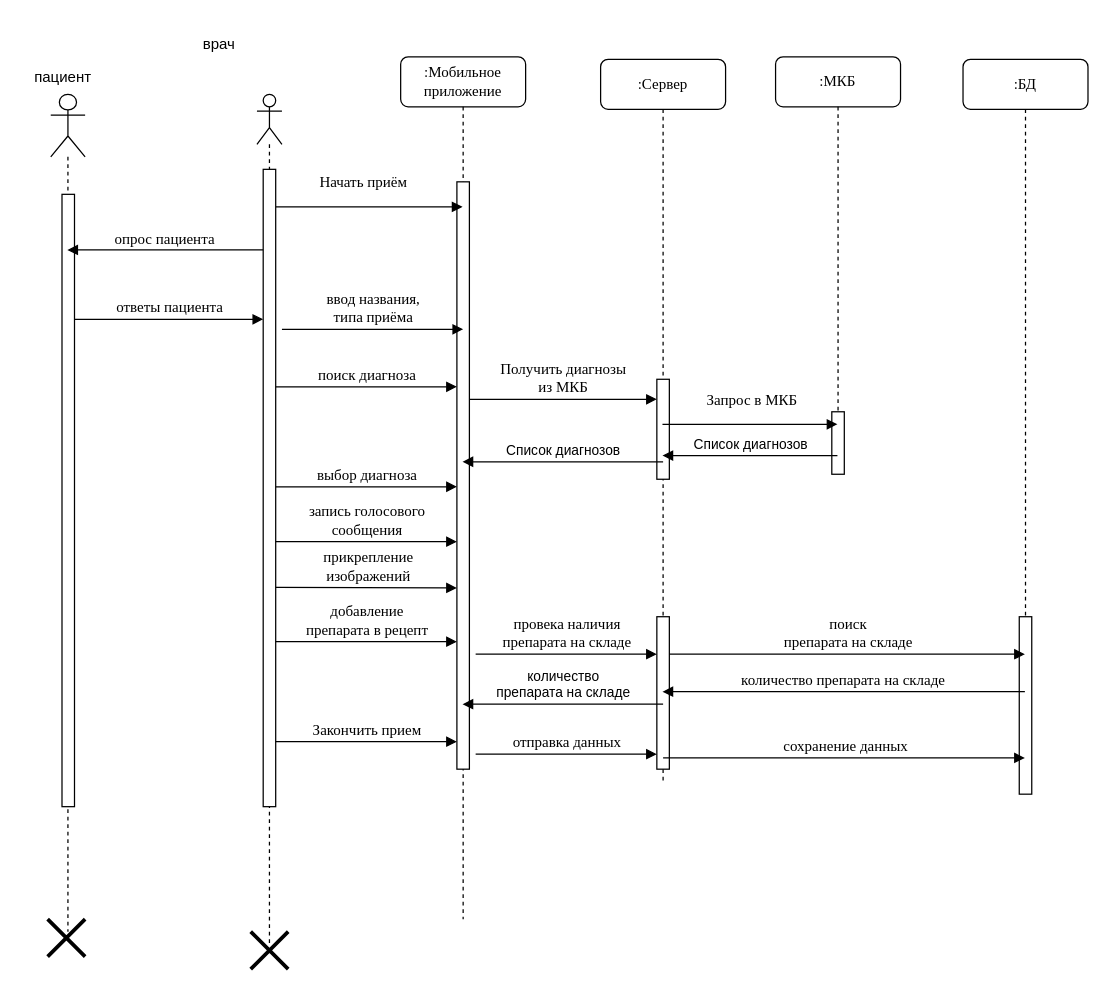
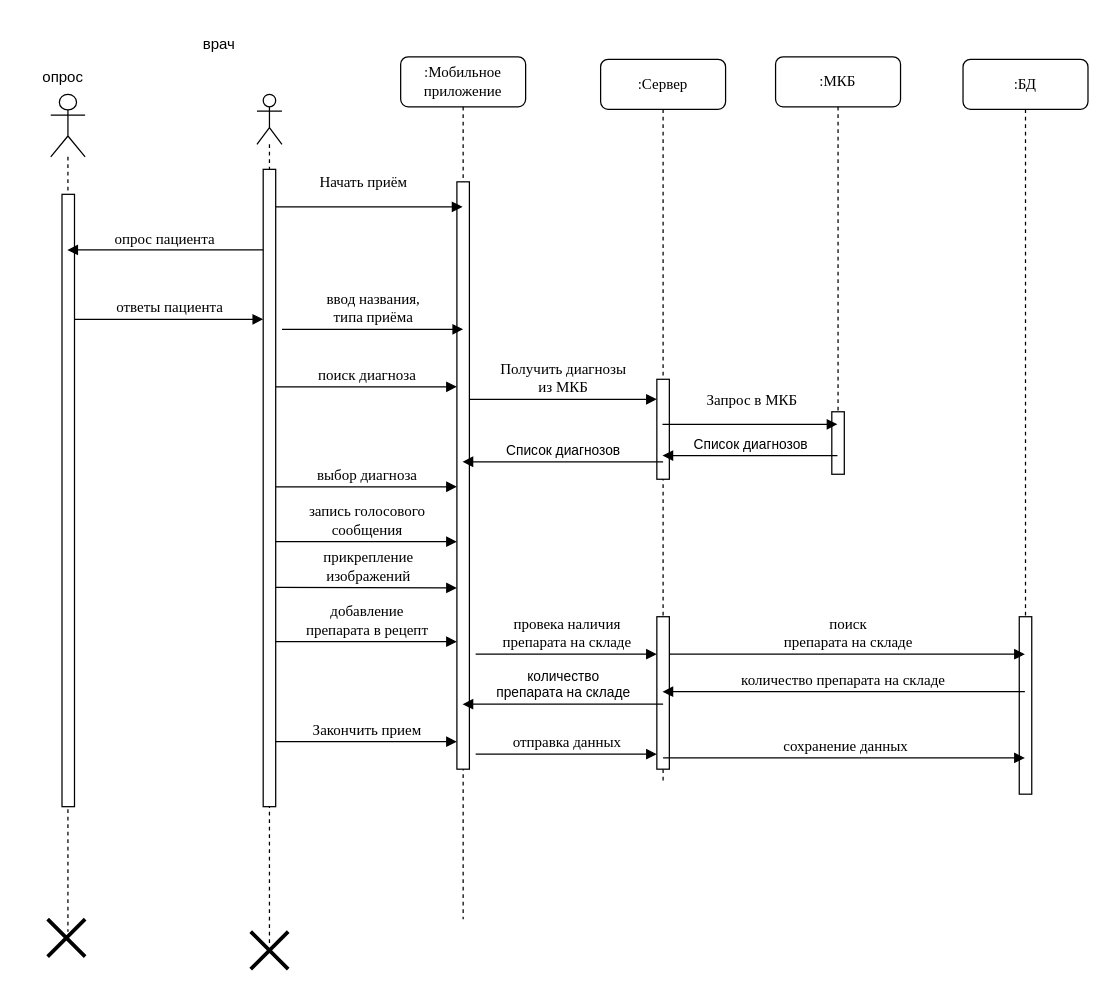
(63, 78) -> (63, 78)
